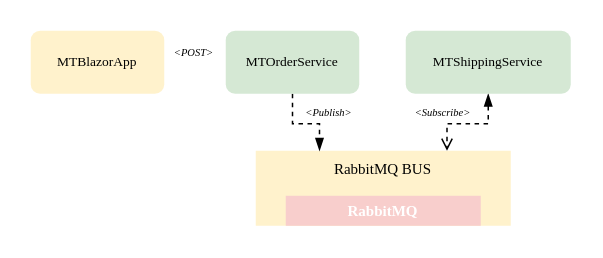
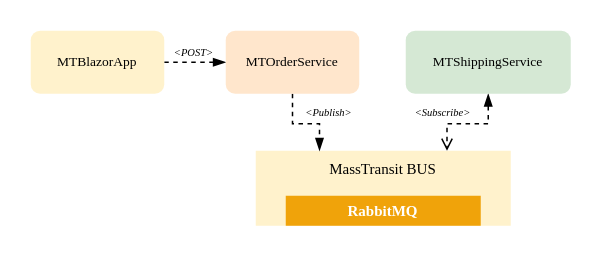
none -> (188, 62)
(293, 62) -> (293, 62)
(383, 170) -> (383, 170)
(383, 211) -> (383, 211)
